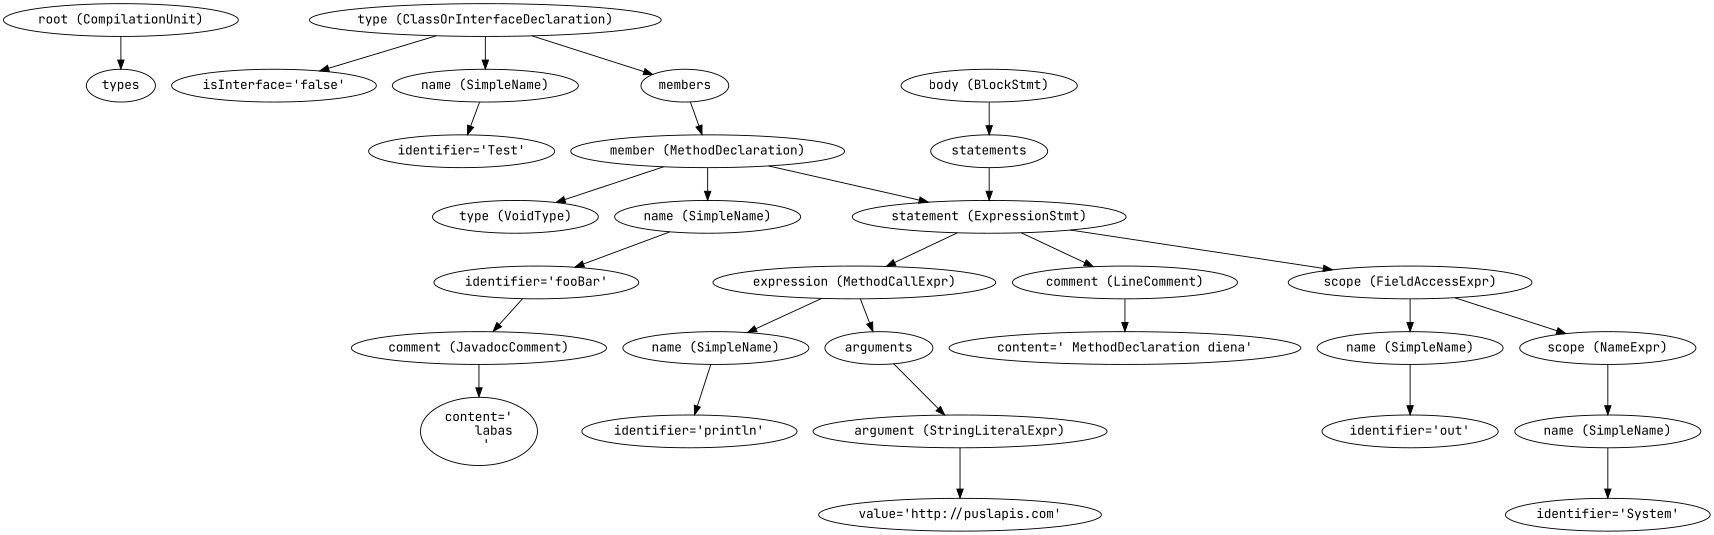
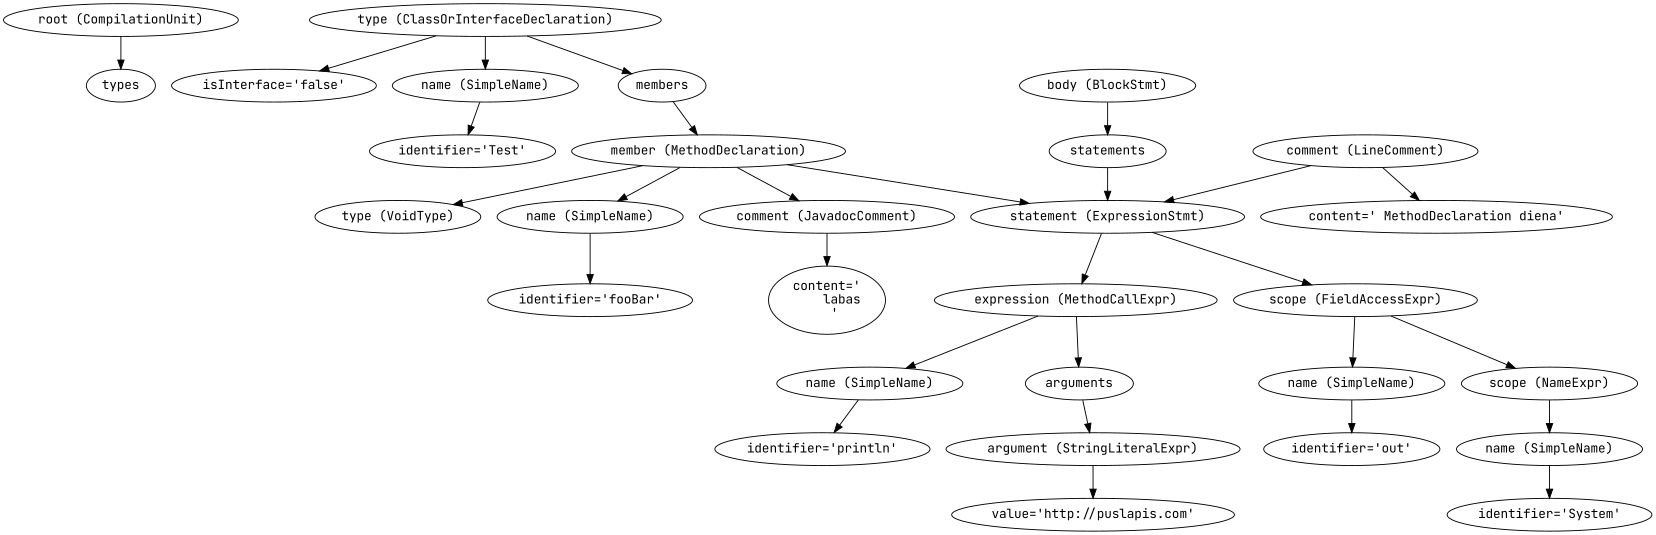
(1053, 248) -> (1242, 183)
(511, 312) -> (764, 182)
